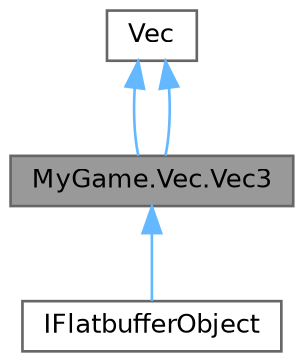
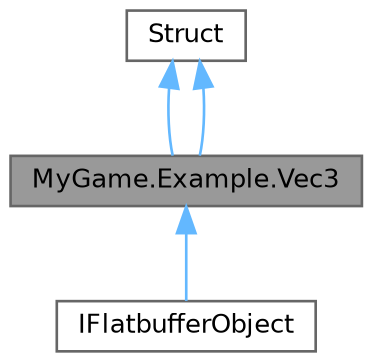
(152, 36) -> (186, 36)
(152, 181) -> (186, 181)
